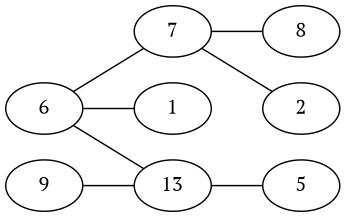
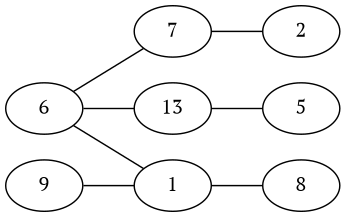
(237, 31) -> (237, 186)
(109, 186) -> (109, 186)
